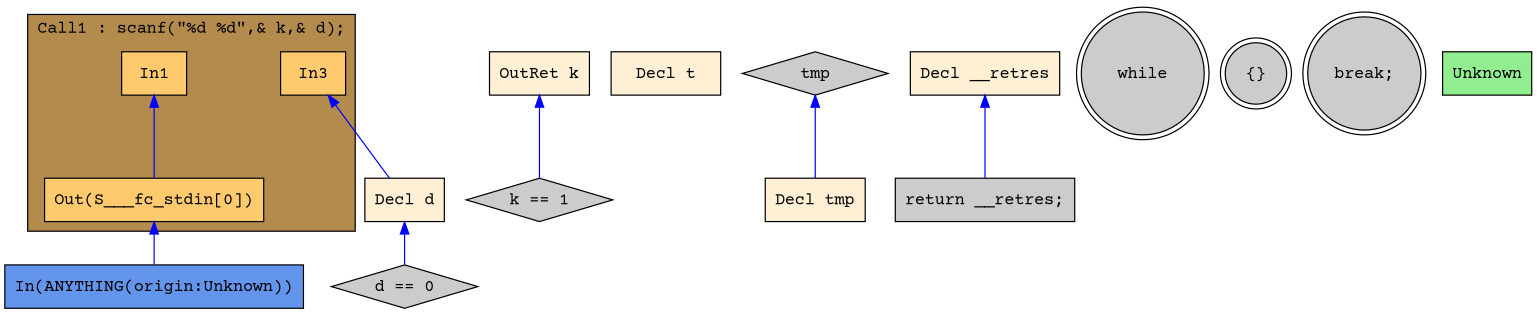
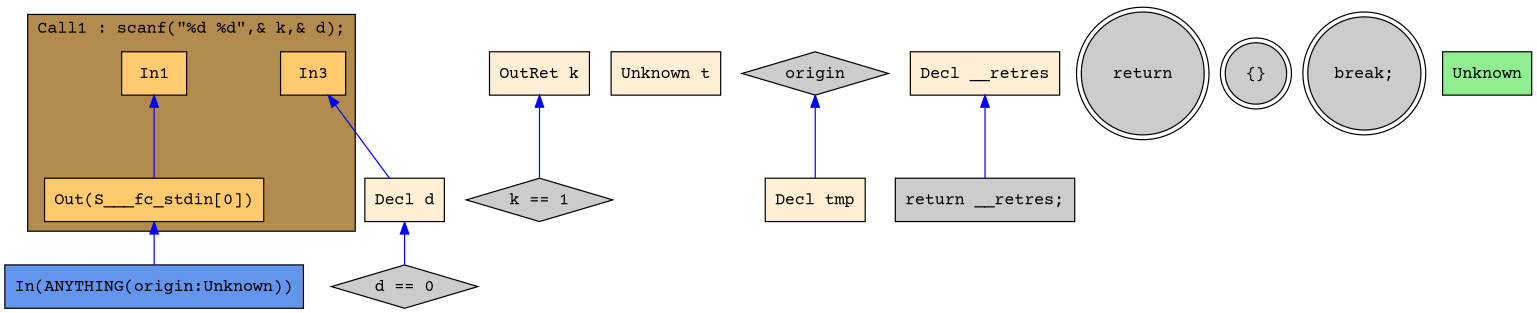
(666, 73) -> (666, 73)
(815, 73) -> (815, 73)
(1143, 73) -> (1143, 73)
